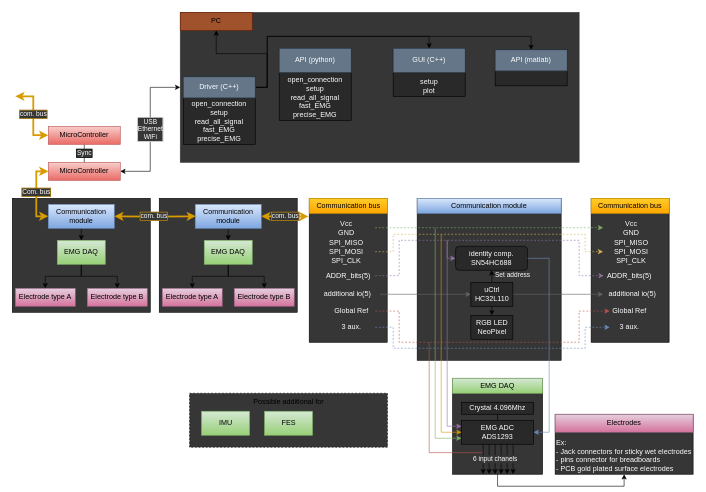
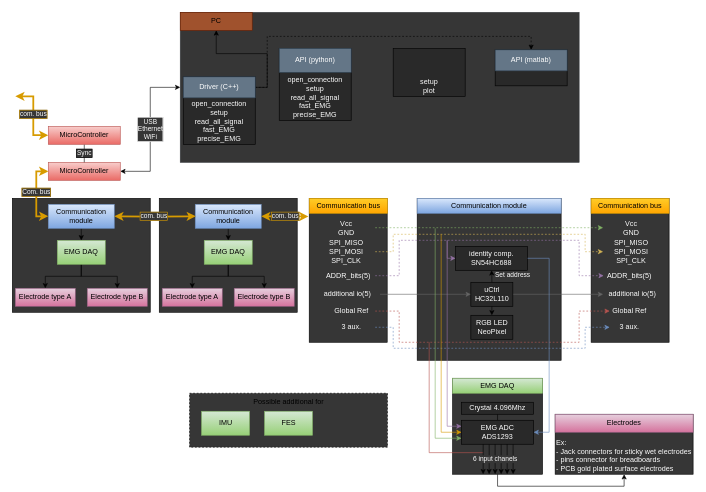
(485, 36) -> (485, 36)
(429, 41) -> none
(429, 60) -> none
(492, 258) -> (492, 258)
